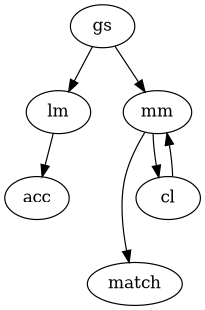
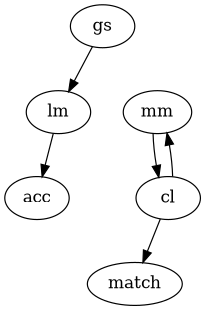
(127, 64) -> none
(123, 189) -> (154, 235)
